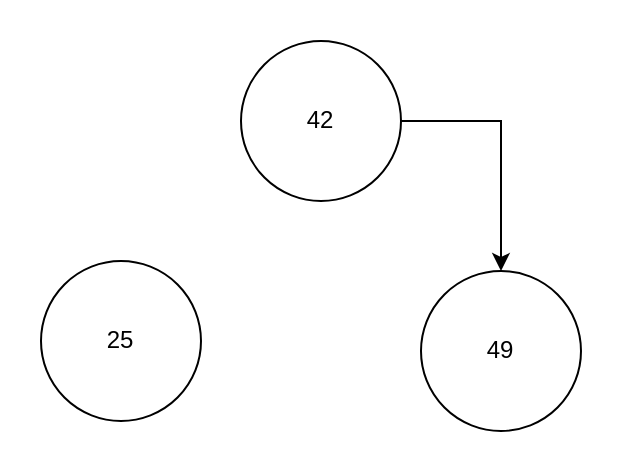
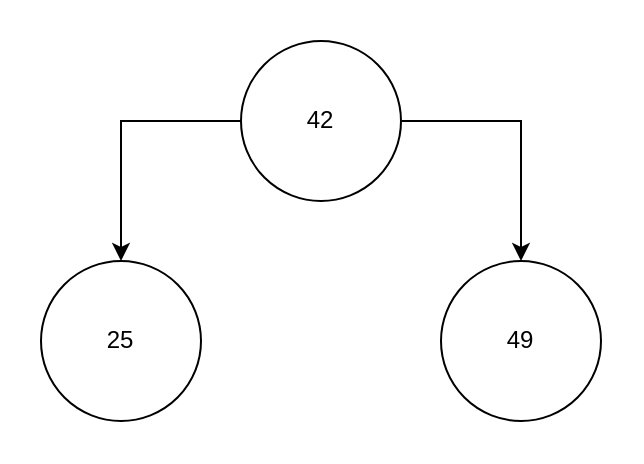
none -> (121, 124)
(501, 351) -> (521, 341)
